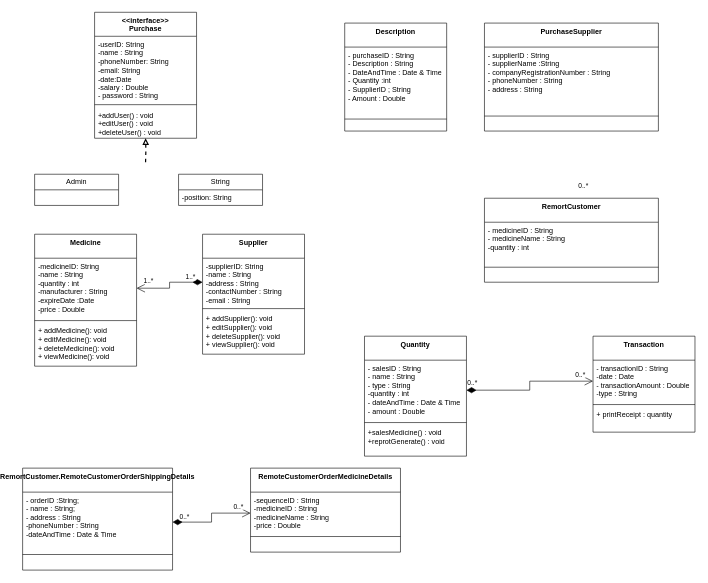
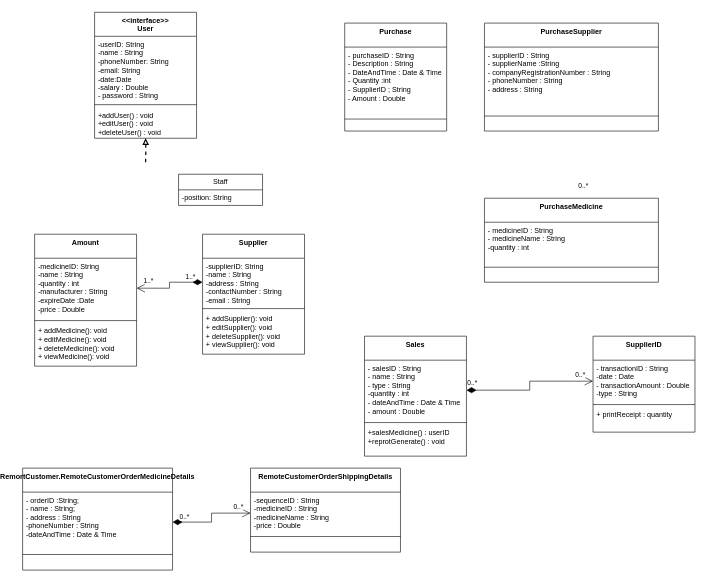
(146, 25) -> (146, 25)
(396, 32) -> (396, 32)
(221, 182) -> (221, 182)
(77, 190) -> none
(572, 207) -> (572, 207)
(86, 243) -> (86, 243)
(416, 345) -> (416, 345)
(644, 345) -> (644, 345)
(413, 438) -> (413, 438)
(326, 477) -> (326, 477)
(98, 481) -> (98, 481)
